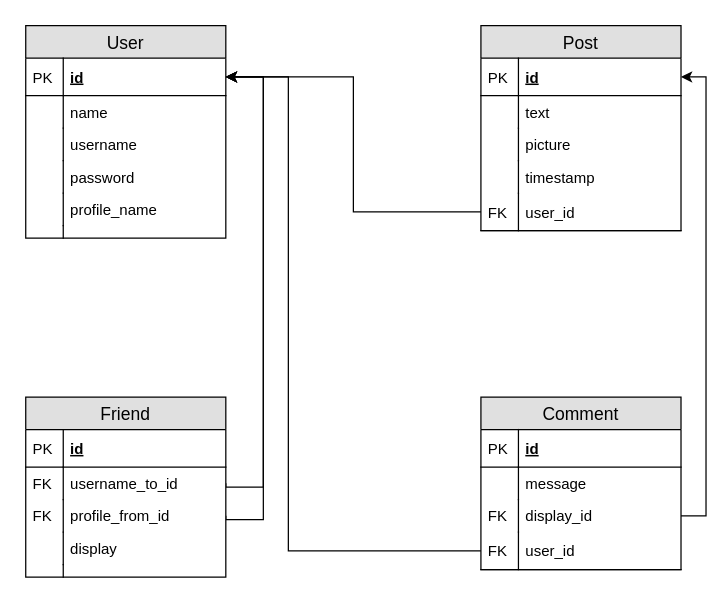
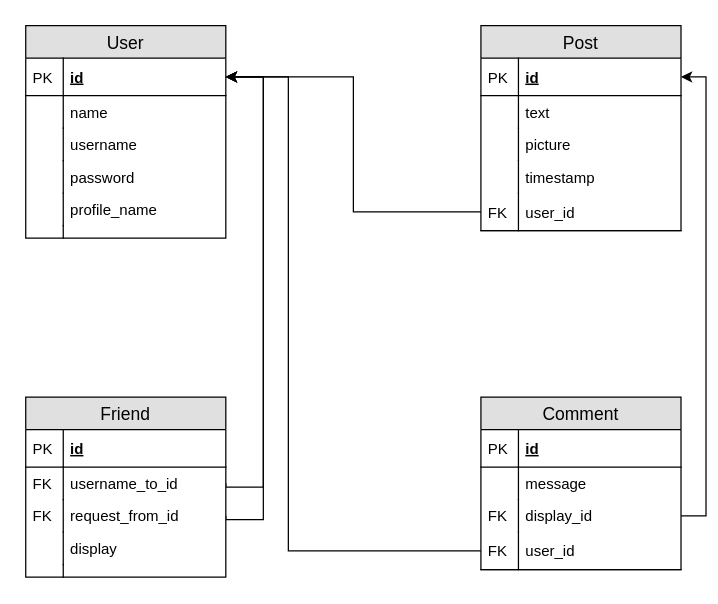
(127, 516) -> (131, 516)
